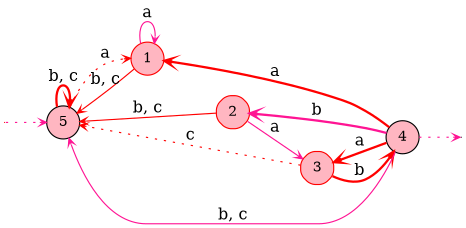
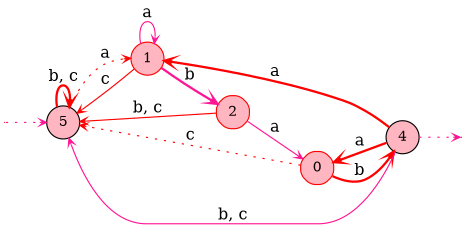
(105, 80) -> (105, 80)
(322, 121) -> (186, 85)
(317, 168) -> (317, 168)
